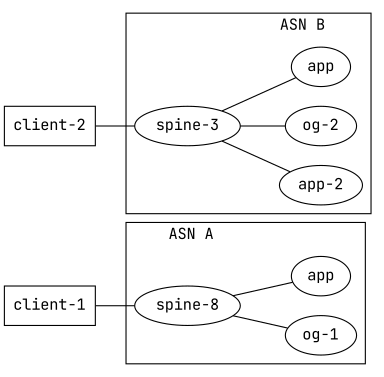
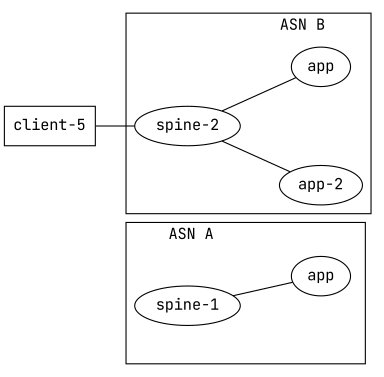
(50, 126) -> (50, 126)
(187, 126) -> (187, 126)
(321, 126) -> none
(50, 306) -> none
(187, 306) -> (187, 306)
(321, 335) -> none
